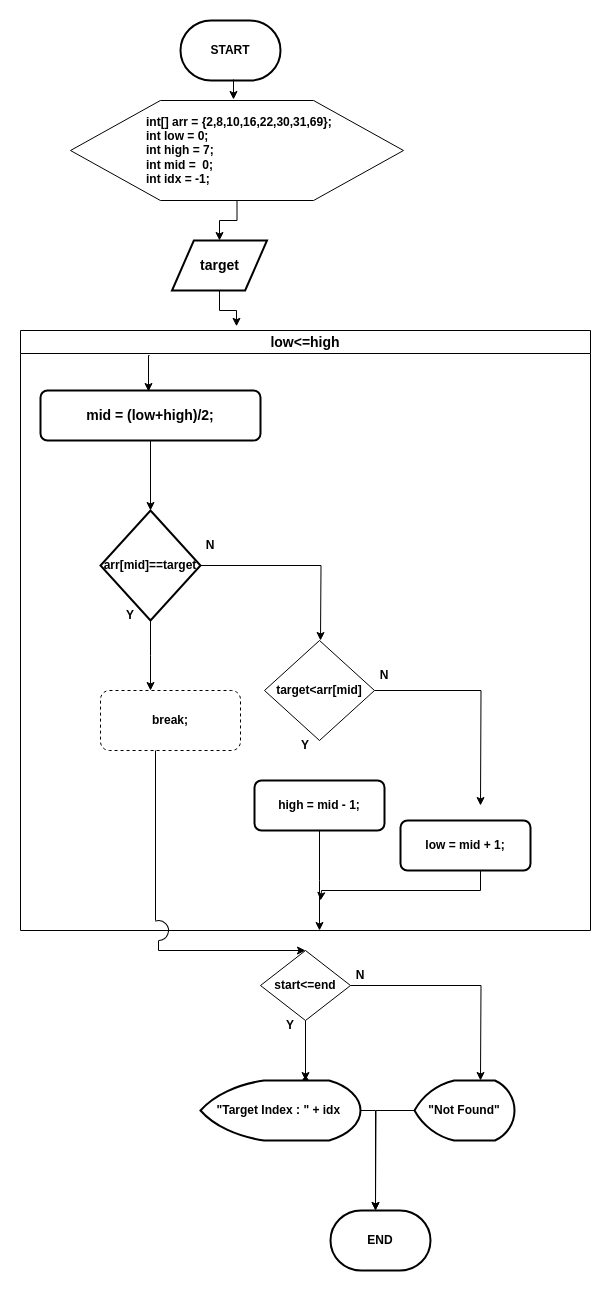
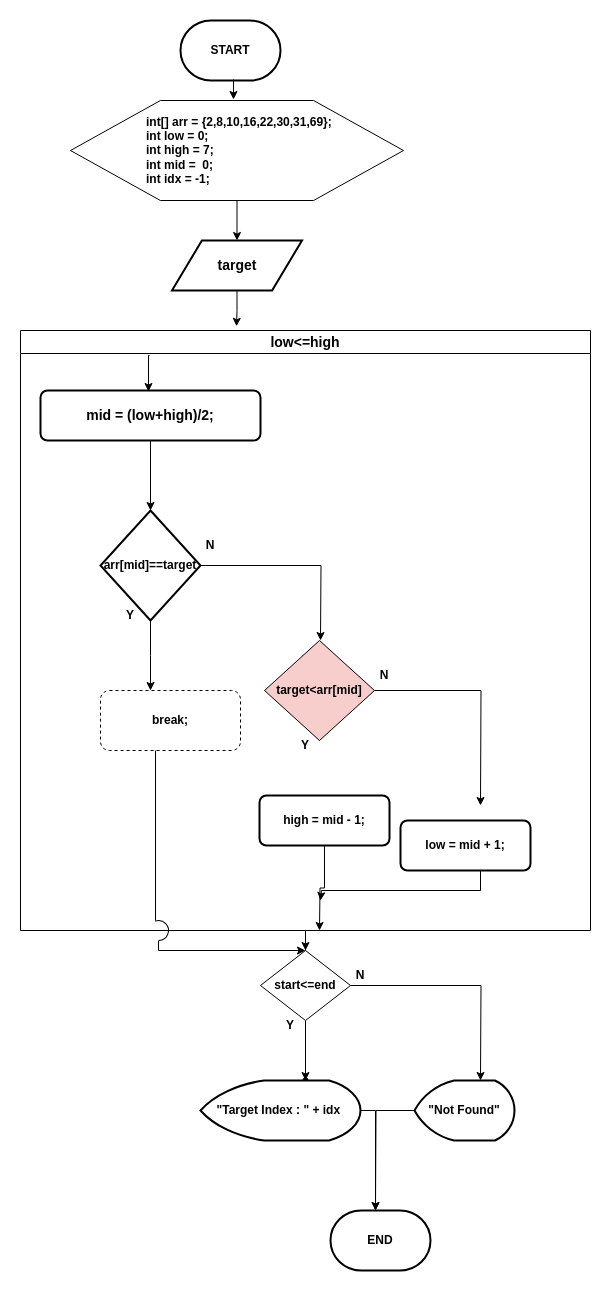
(220, 266) -> (237, 266)
(320, 691) -> (320, 691)
(320, 806) -> (325, 821)
none -> (306, 944)
